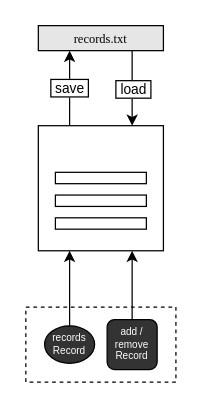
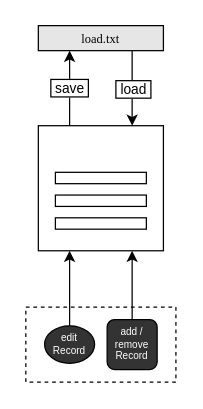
(101, 38) -> (101, 38)
(69, 344) -> (69, 344)
